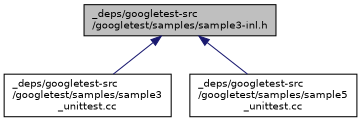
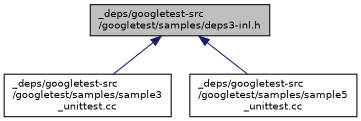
(180, 20) -> (180, 20)
